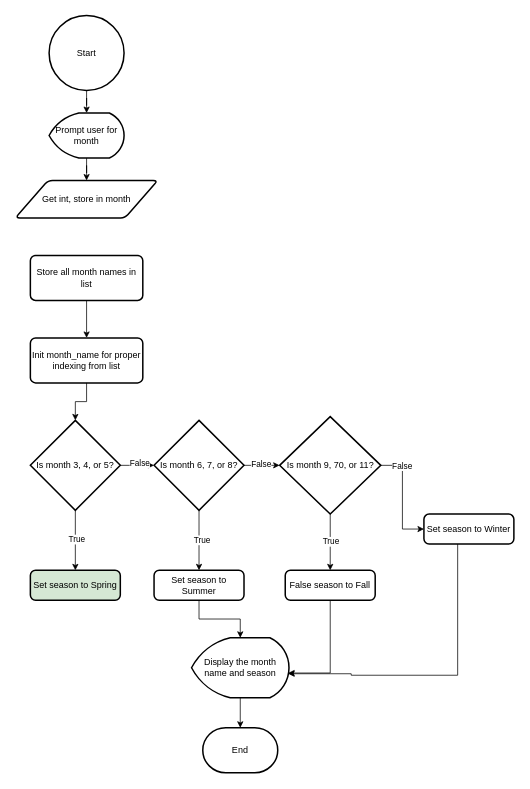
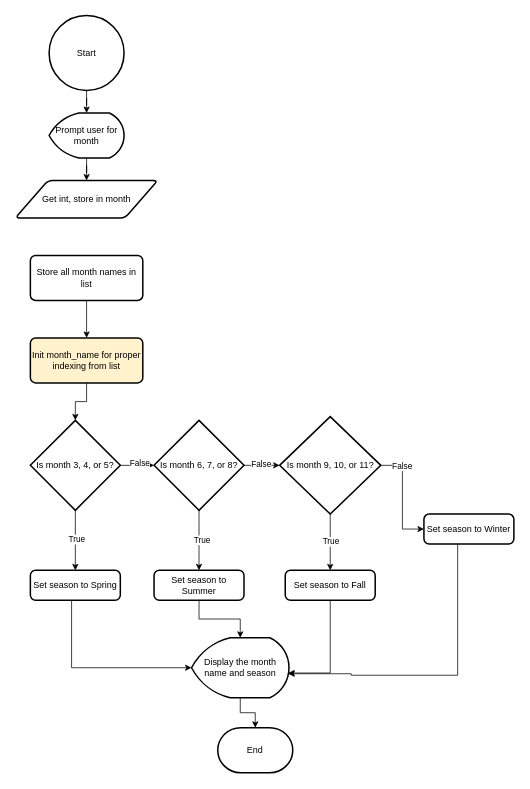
(87, 360) -> (87, 360)
(331, 465) -> (331, 465)
(75, 585) -> (75, 585)
(330, 585) -> (330, 585)
none -> (96, 668)
(240, 750) -> (255, 750)
